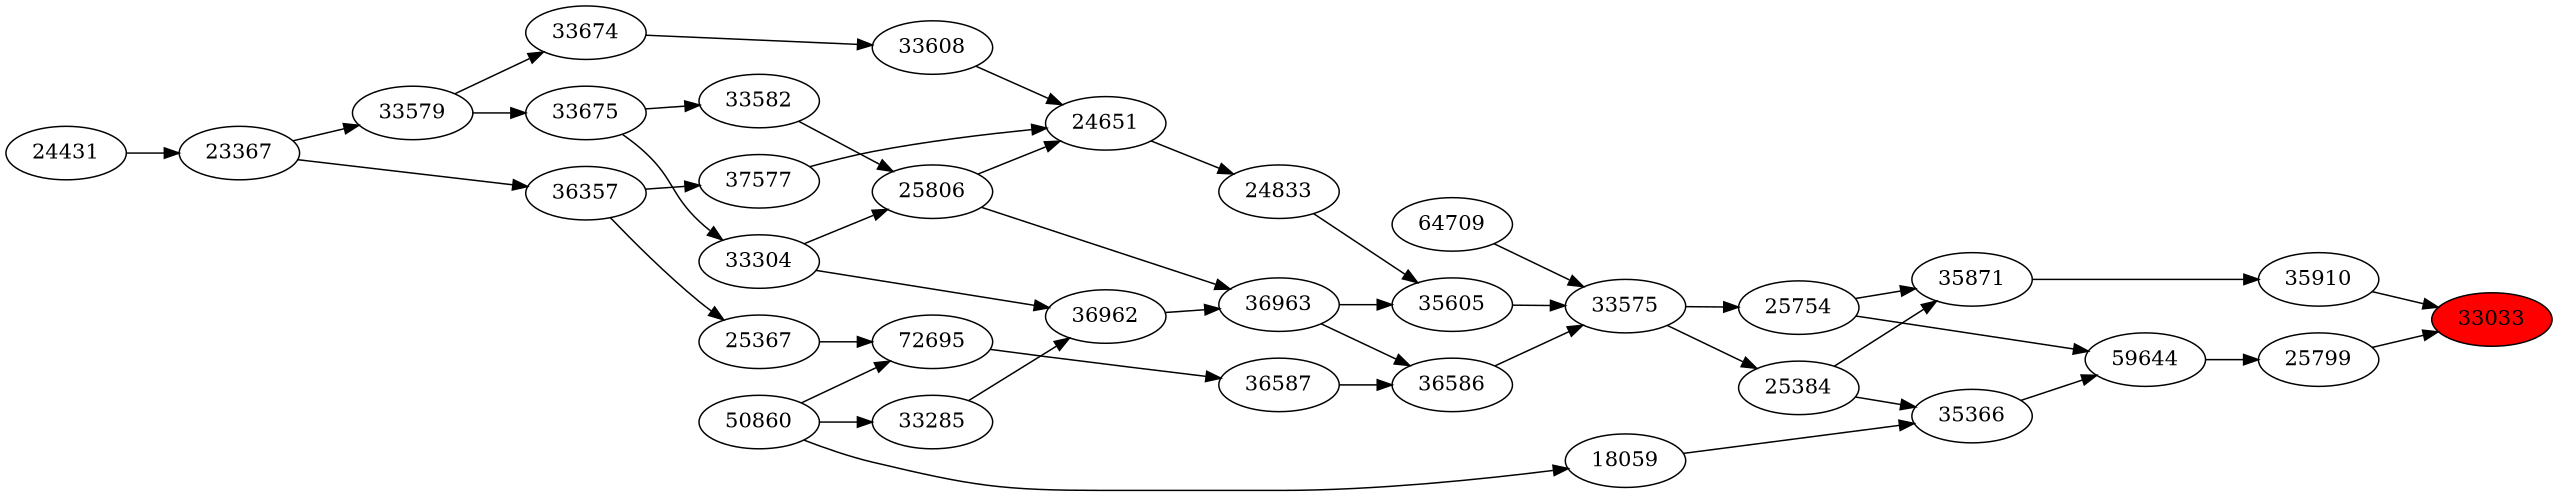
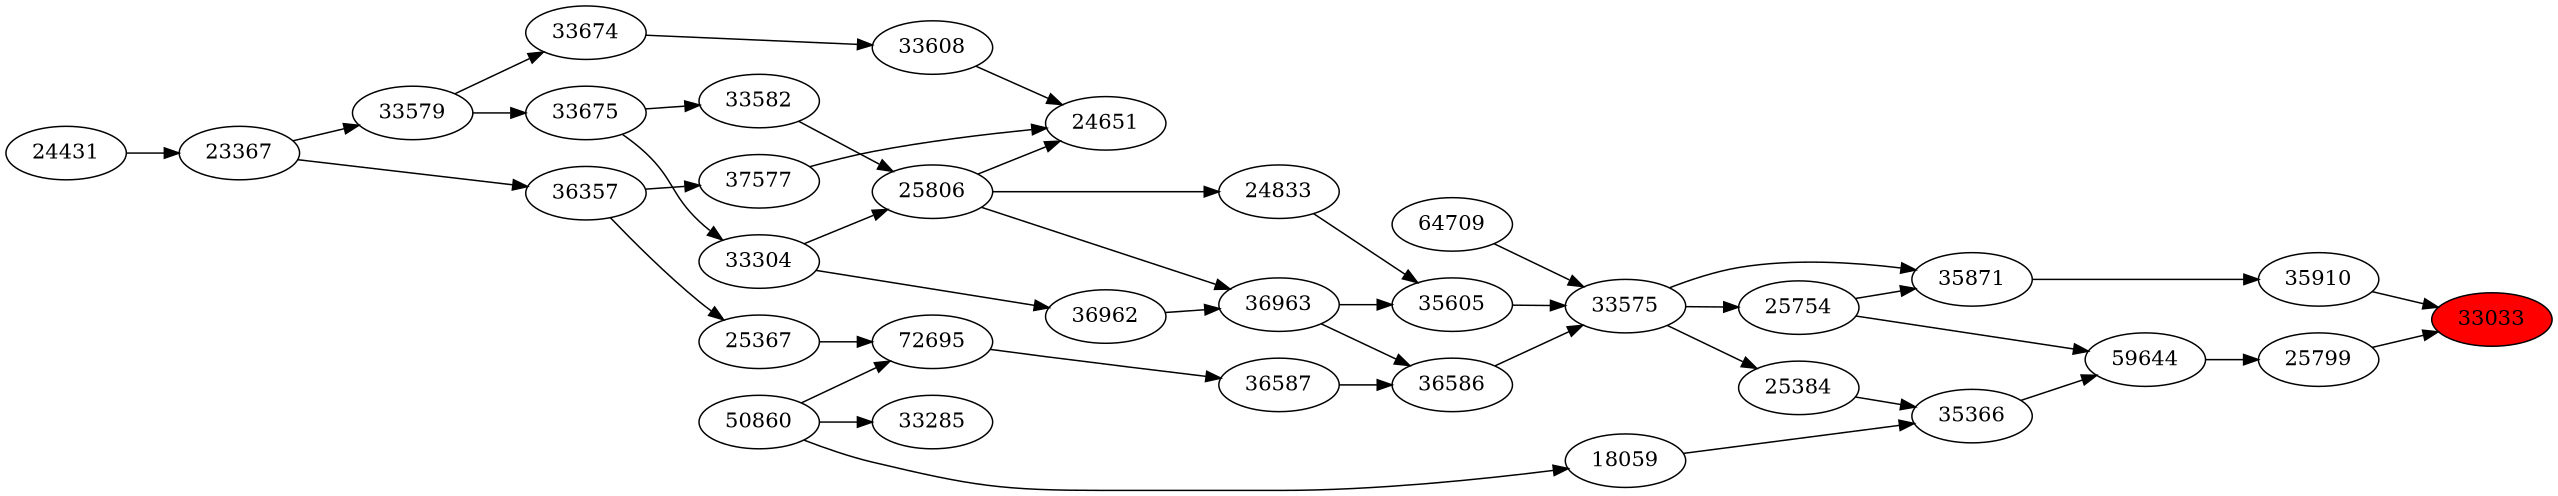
(1185, 155) -> (1098, 192)
(1879, 338) -> (1784, 263)
(1013, 373) -> none
